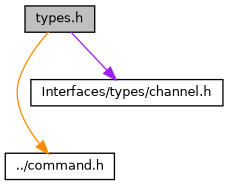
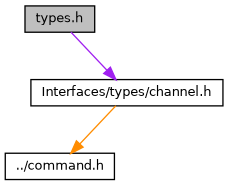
(18, 86) -> (98, 125)
